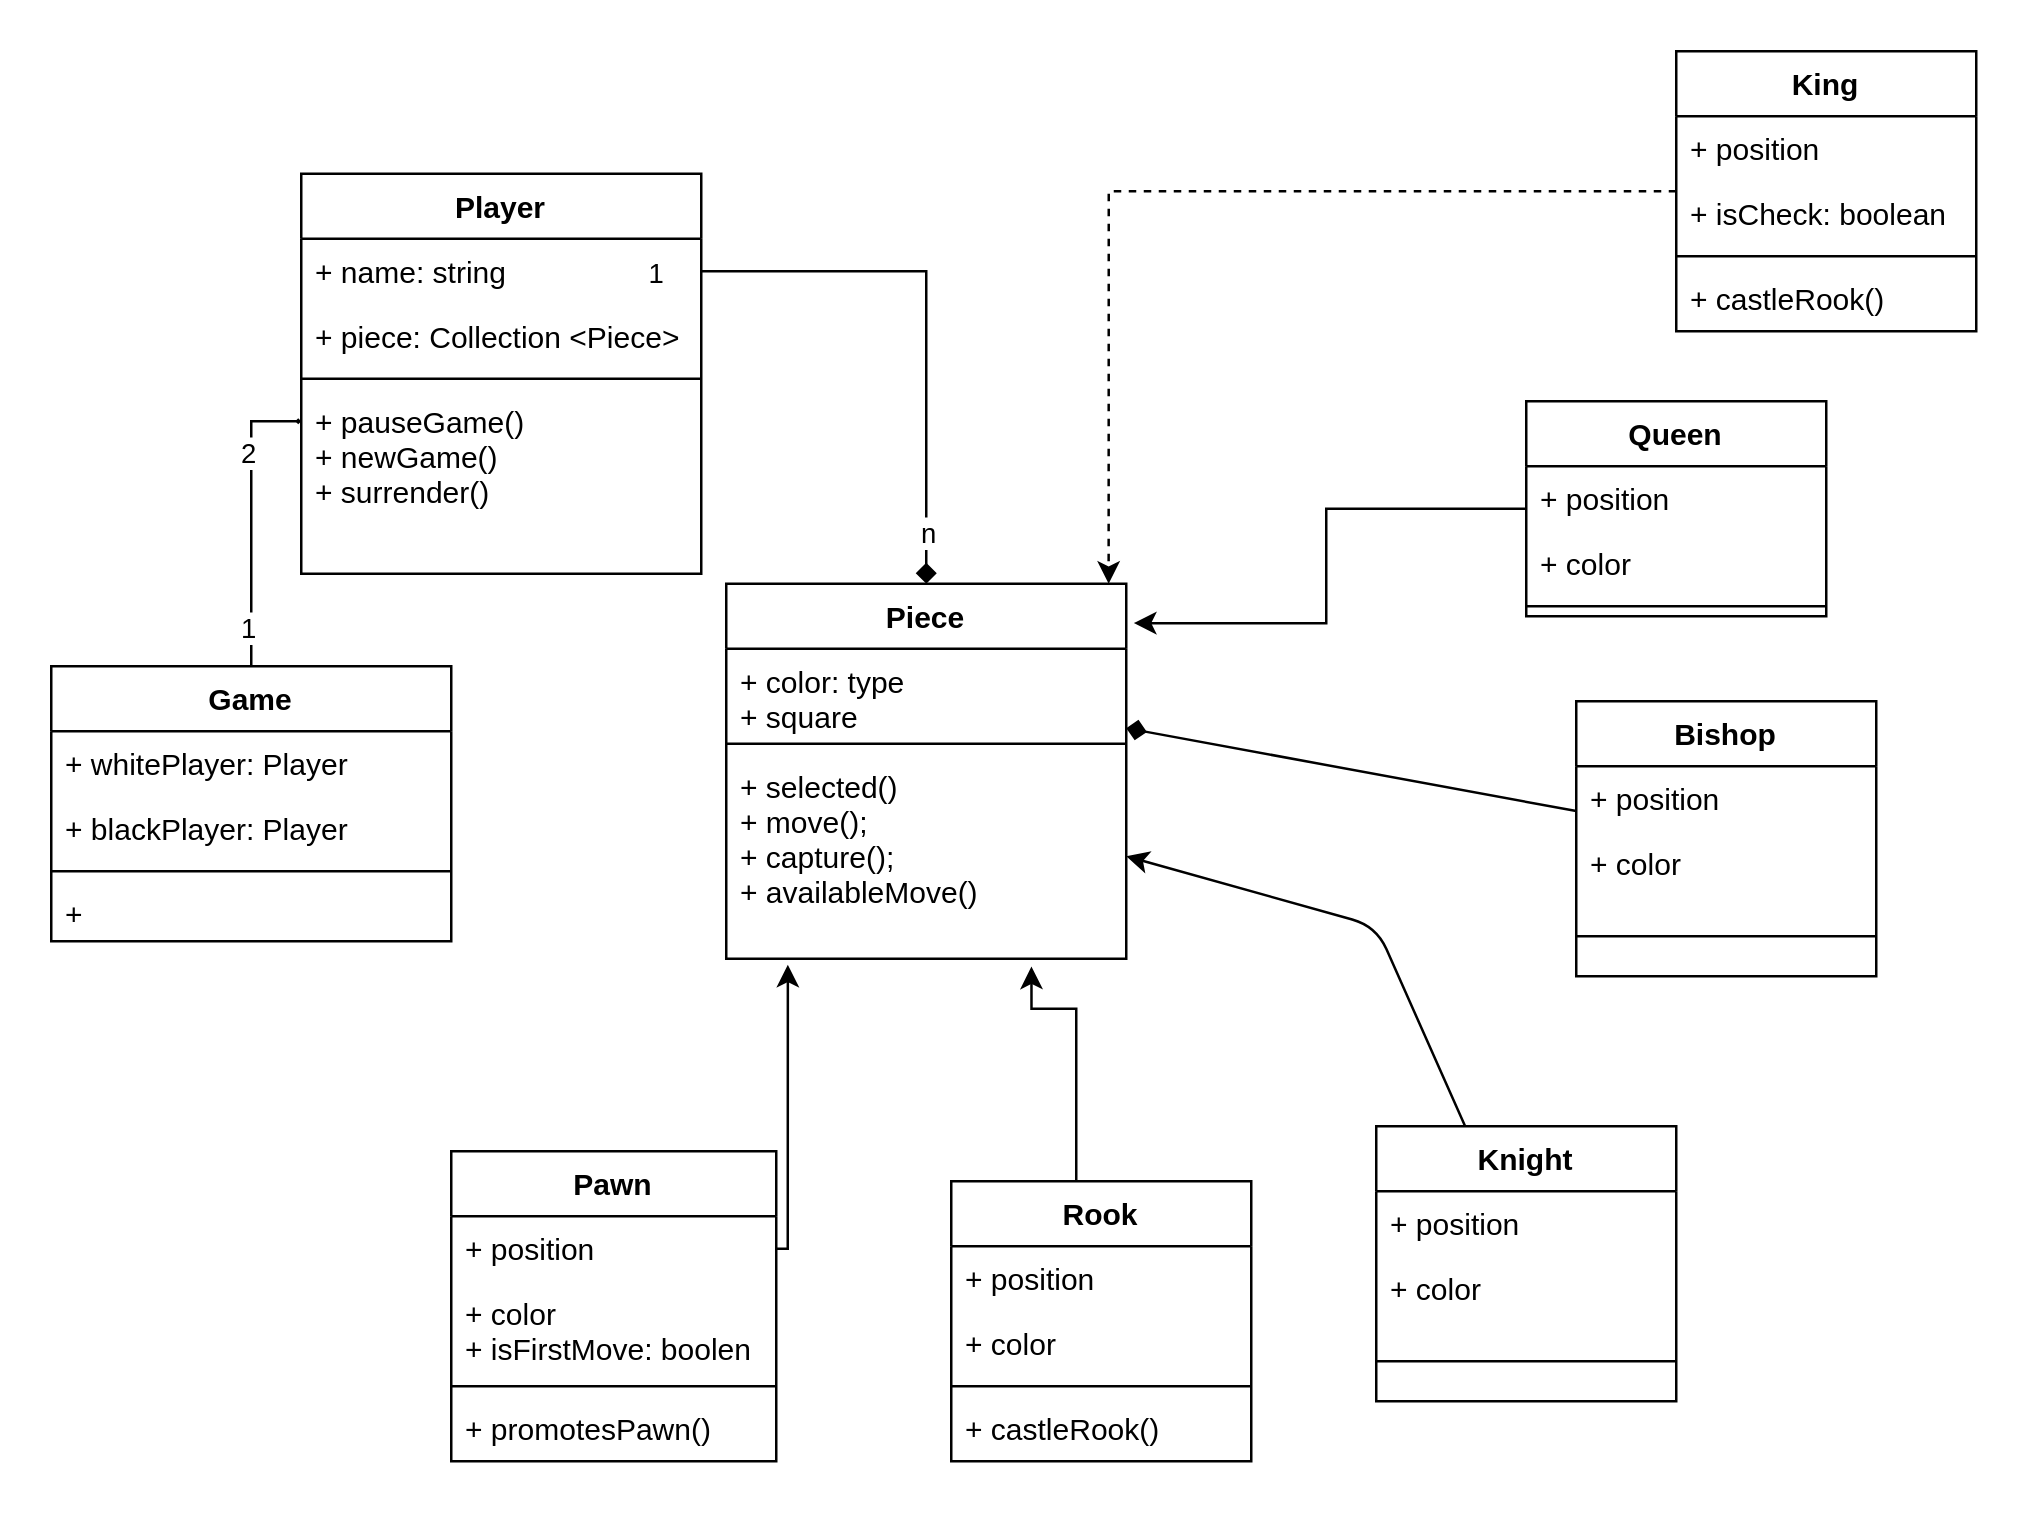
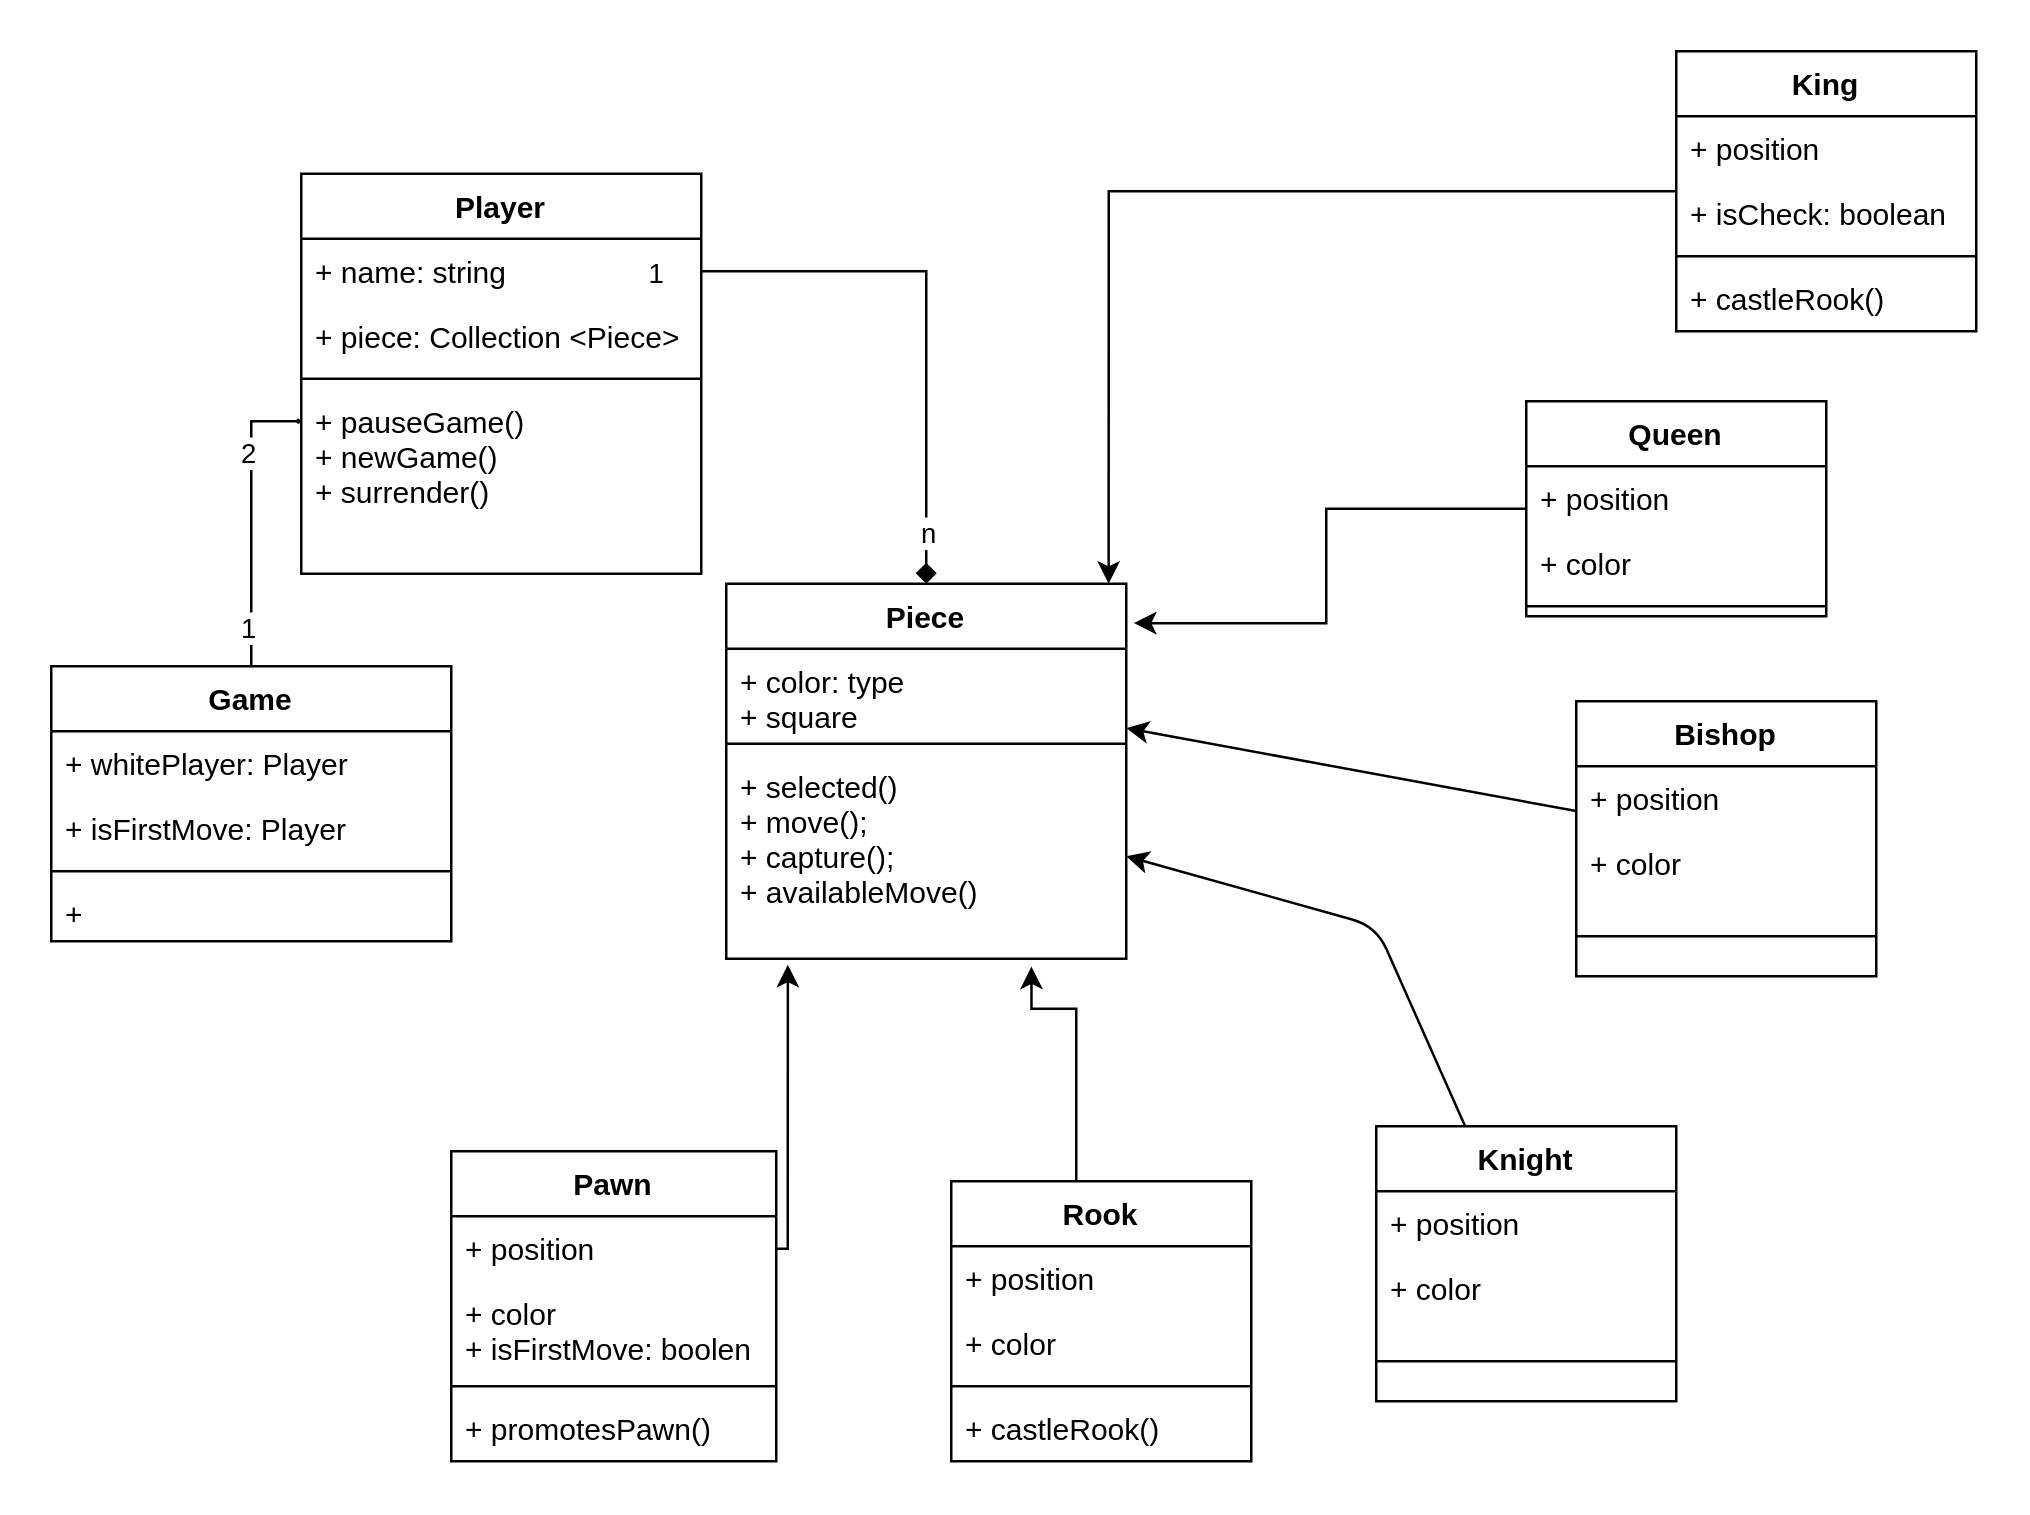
(1202, 191) -> (1202, 191)
(1146, 732) -> (1144, 731)
(218, 830) -> (218, 830)
